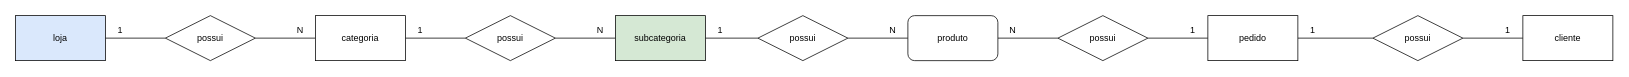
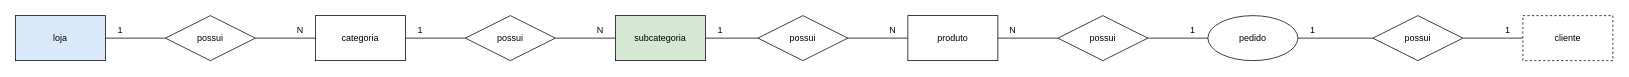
(953, 38) -> (953, 38)
(1253, 38) -> (1253, 38)
(1568, 38) -> (1568, 38)
